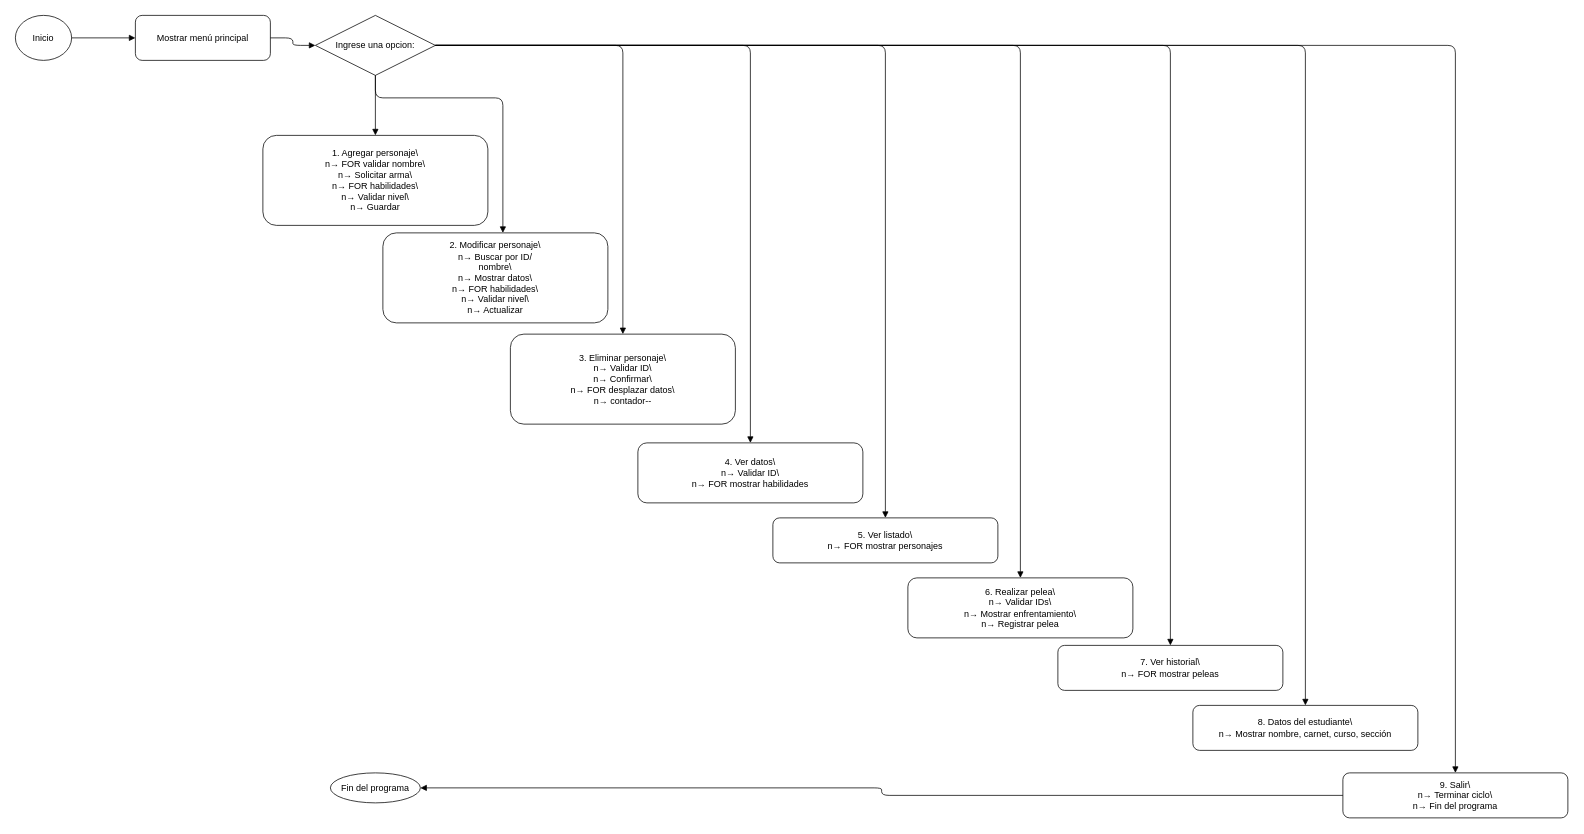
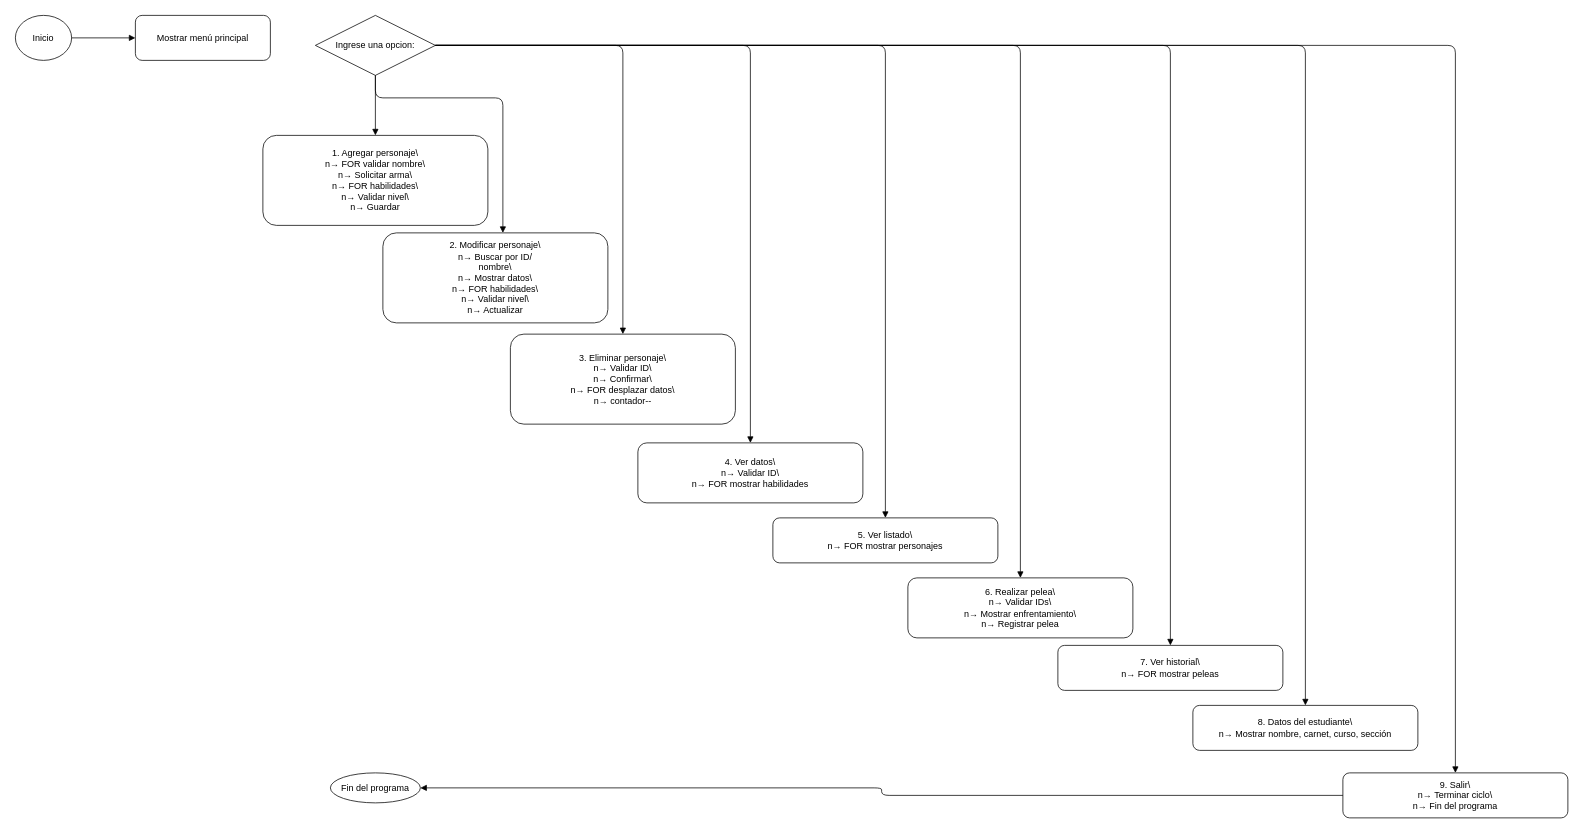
(294, 45) -> none
